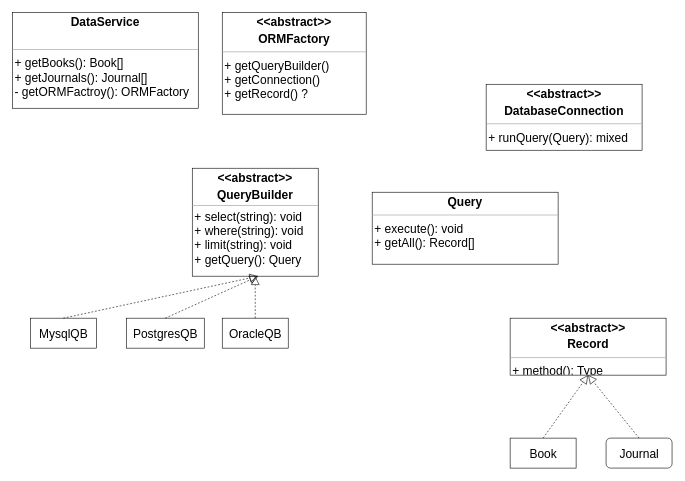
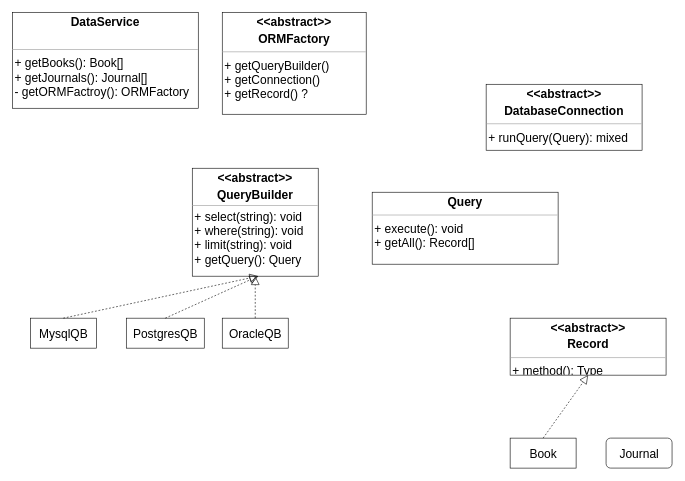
(616, 410) -> none
